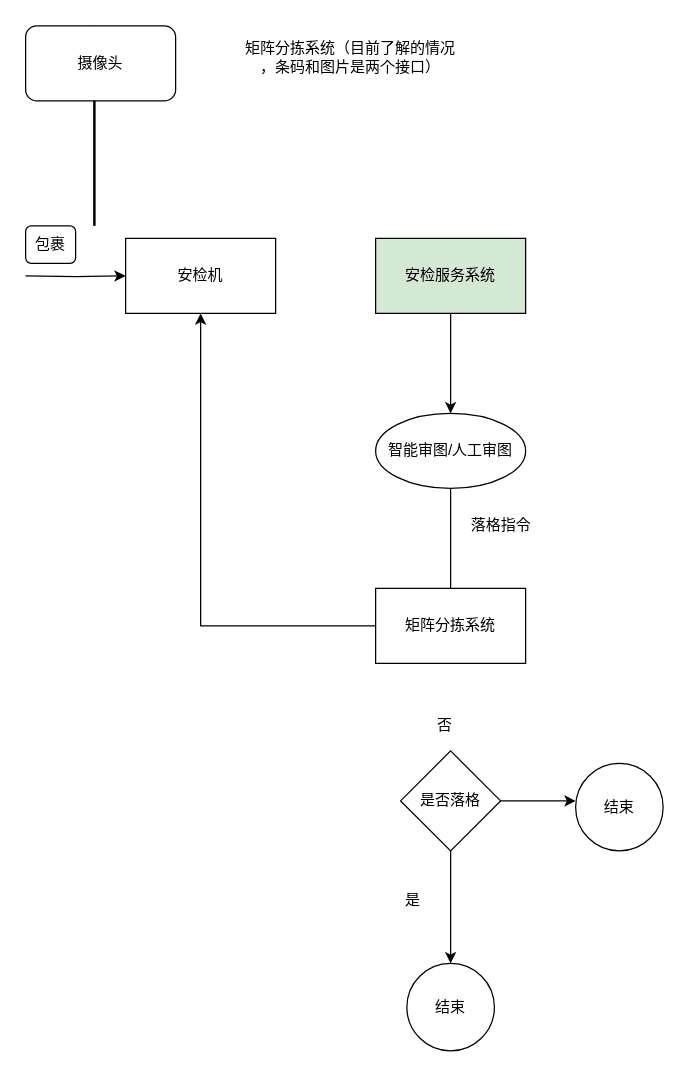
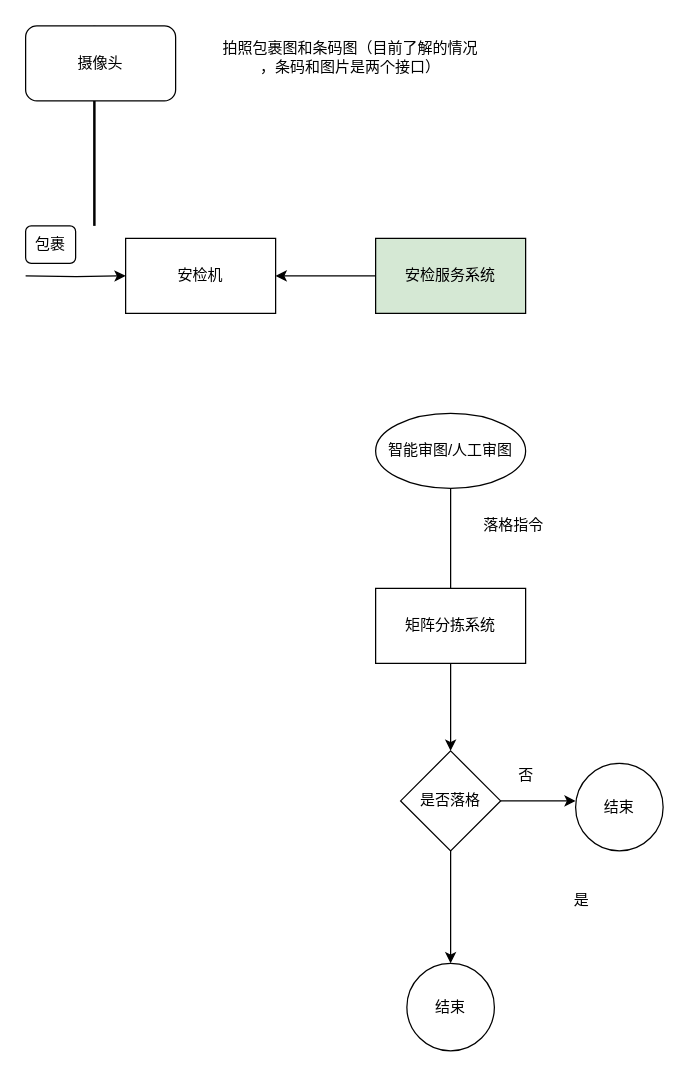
(351, 57) -> (351, 57)
(451, 359) -> (330, 276)
(501, 526) -> (513, 526)
(201, 562) -> (451, 702)
(444, 726) -> (526, 776)
(413, 901) -> (582, 901)
